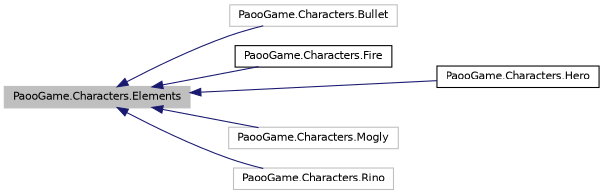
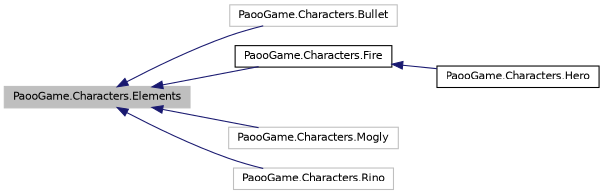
(319, 86) -> (420, 67)
